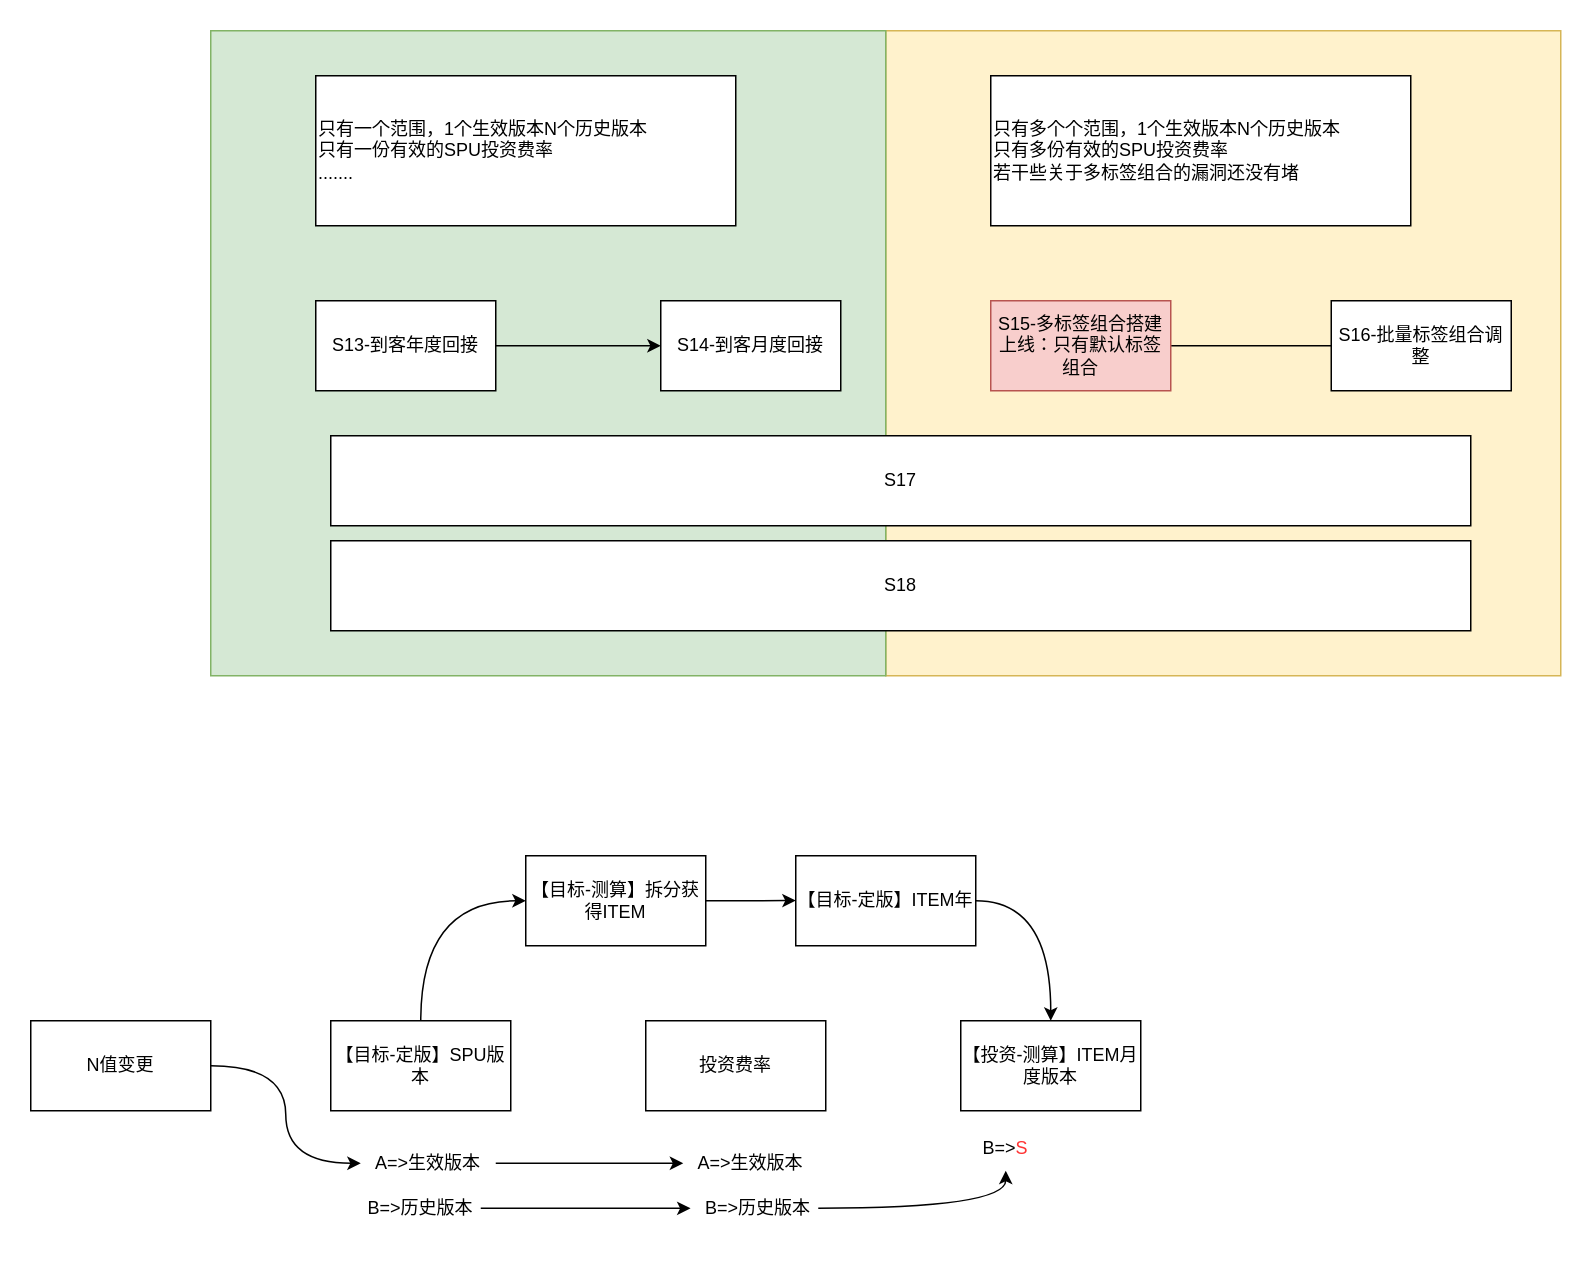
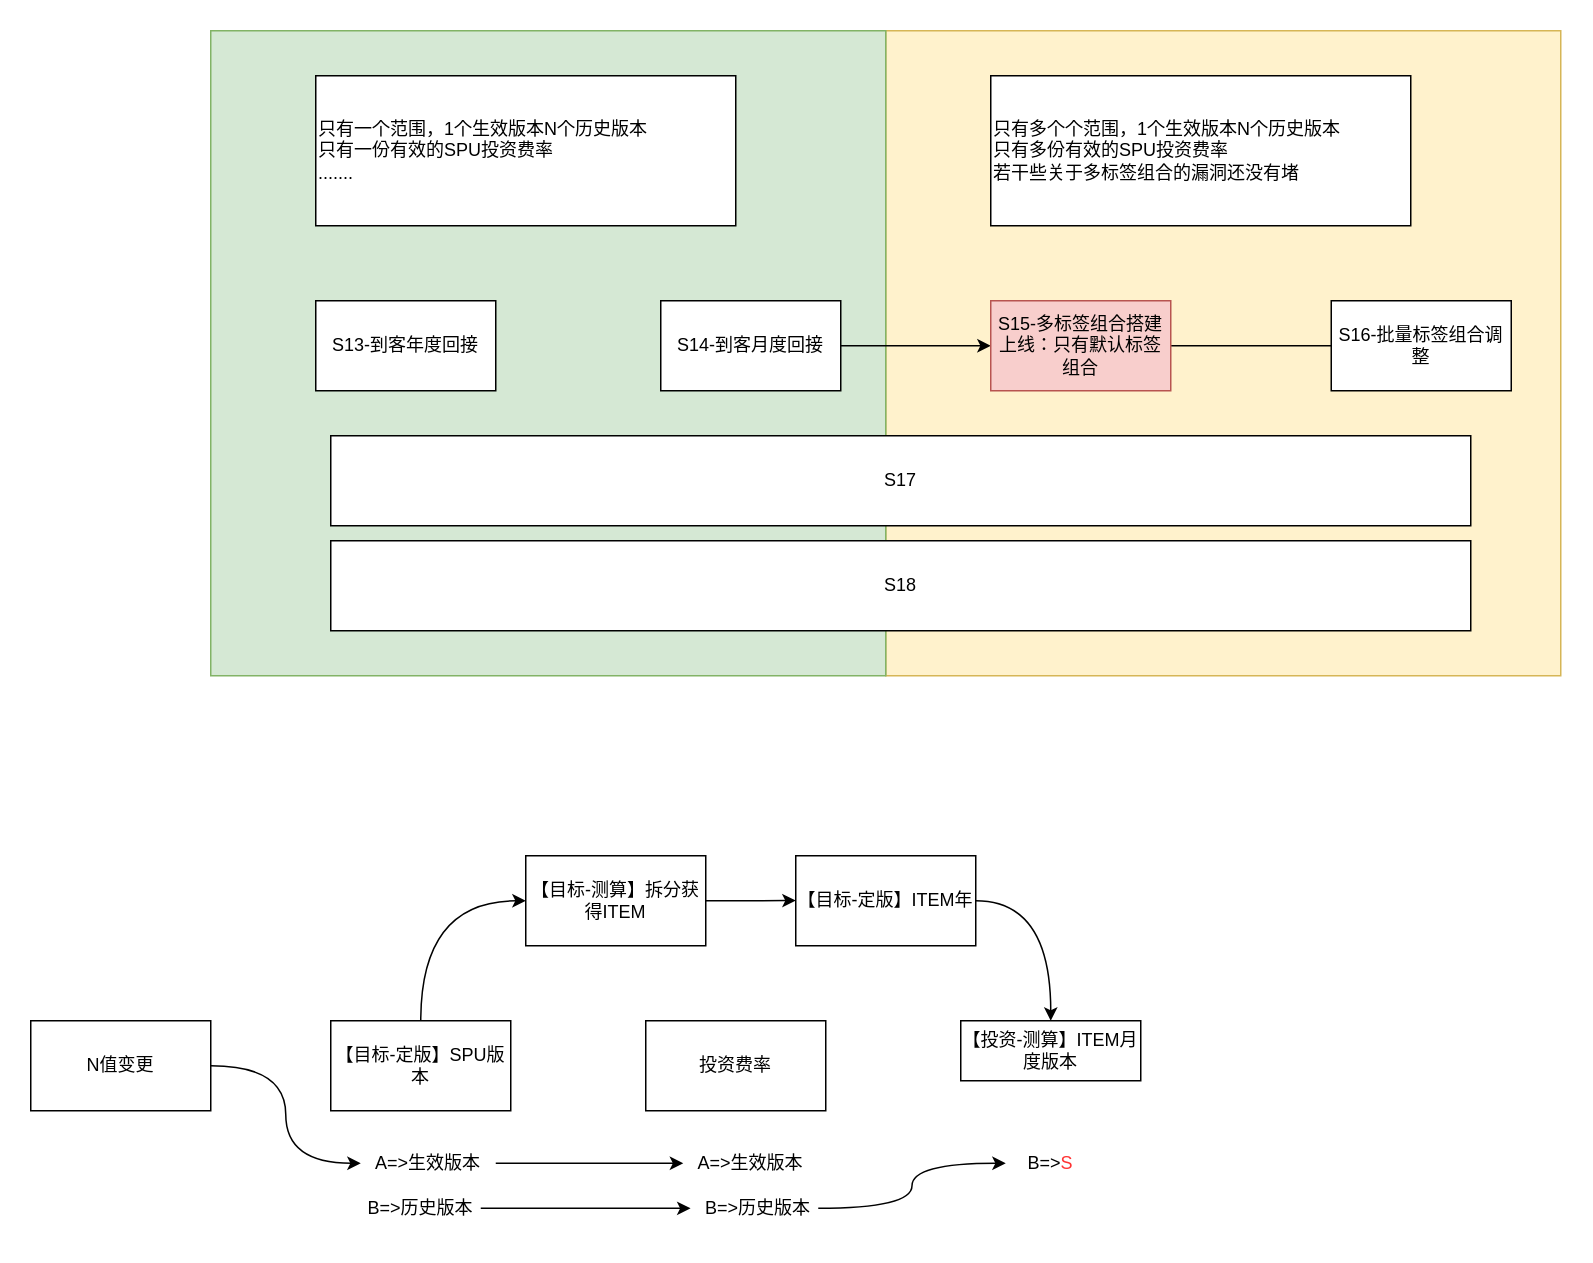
(573, 346) -> none
none -> (911, 346)
(1051, 1066) -> (1051, 1051)
(1006, 1148) -> (1051, 1163)
